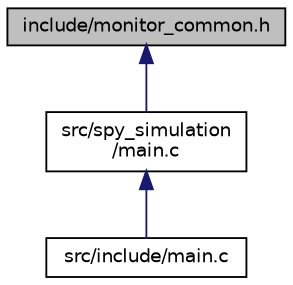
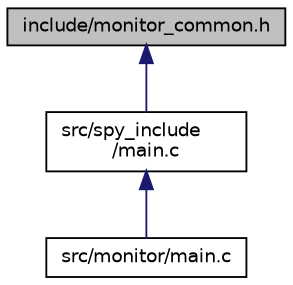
(146, 142) -> (146, 142)
(146, 258) -> (146, 258)
